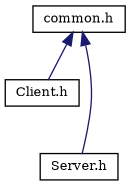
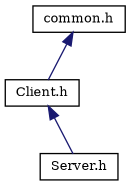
(91, 100) -> (64, 136)
